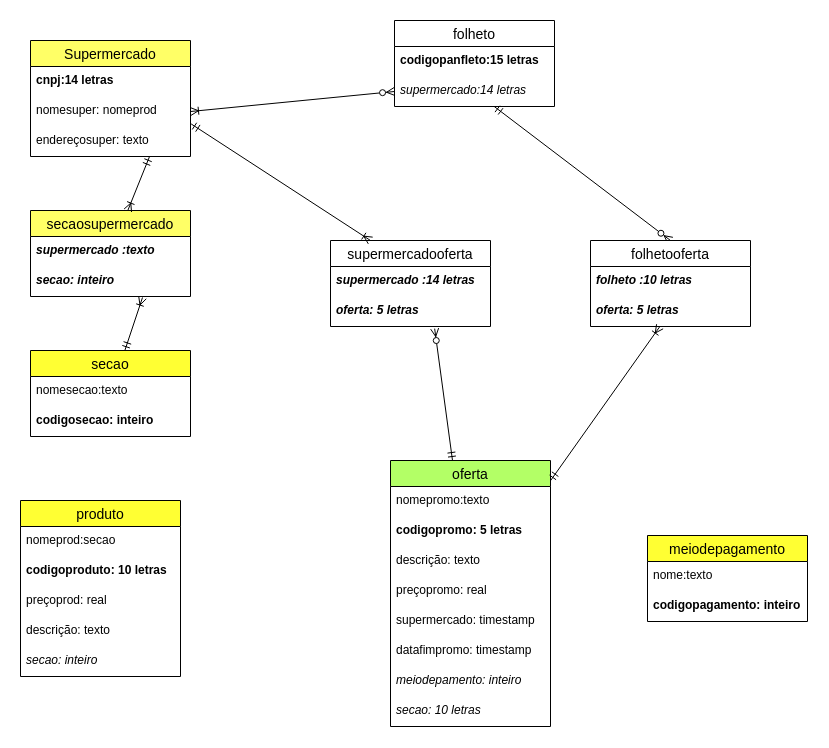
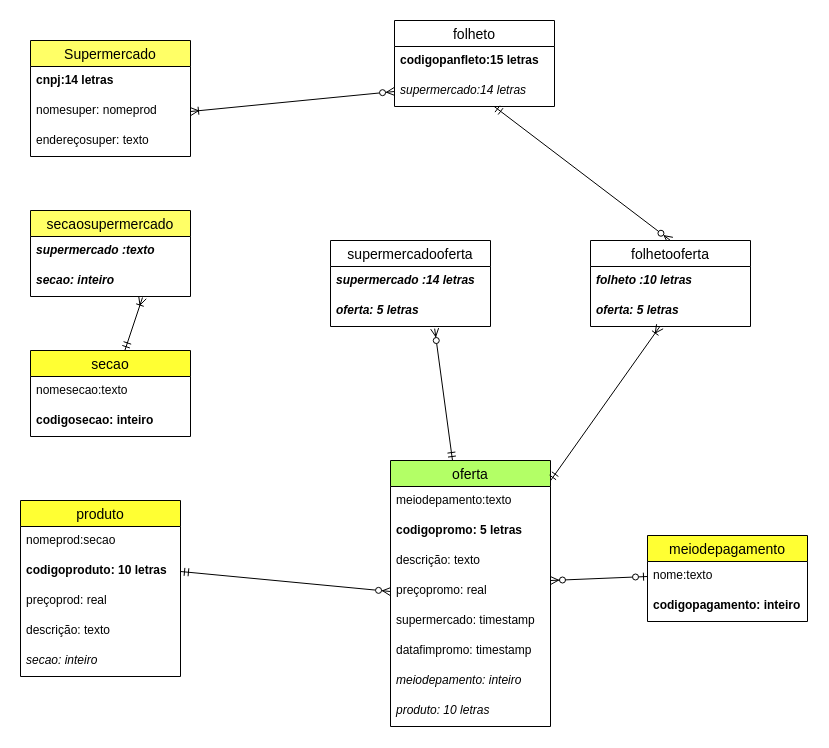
(281, 182) -> none
(138, 184) -> none
(445, 500) -> (457, 500)
none -> (592, 579)
none -> (286, 582)
(444, 710) -> (450, 710)
